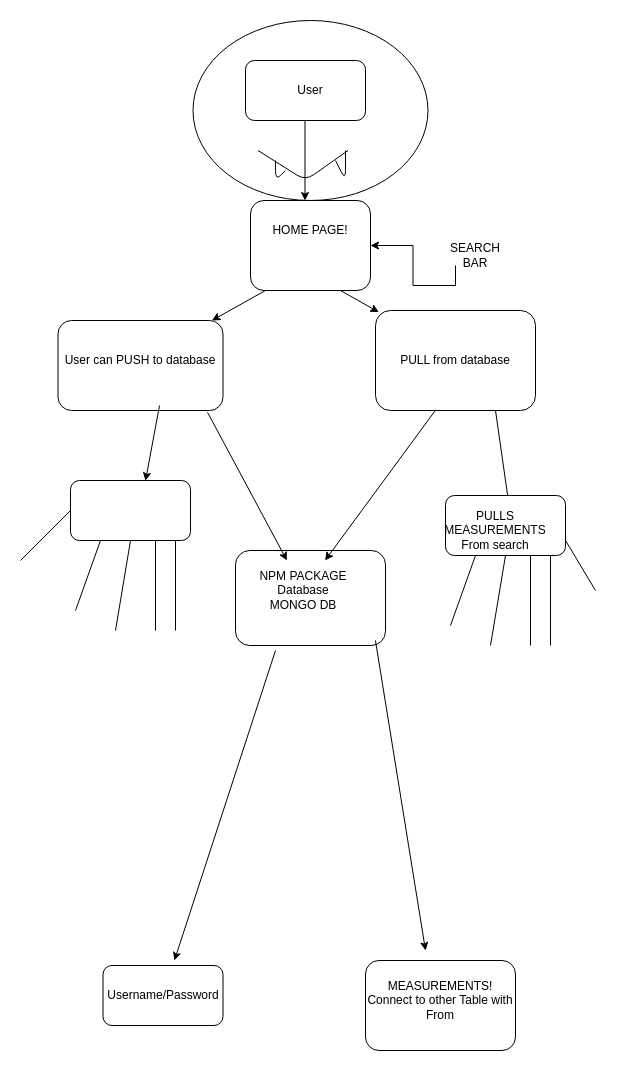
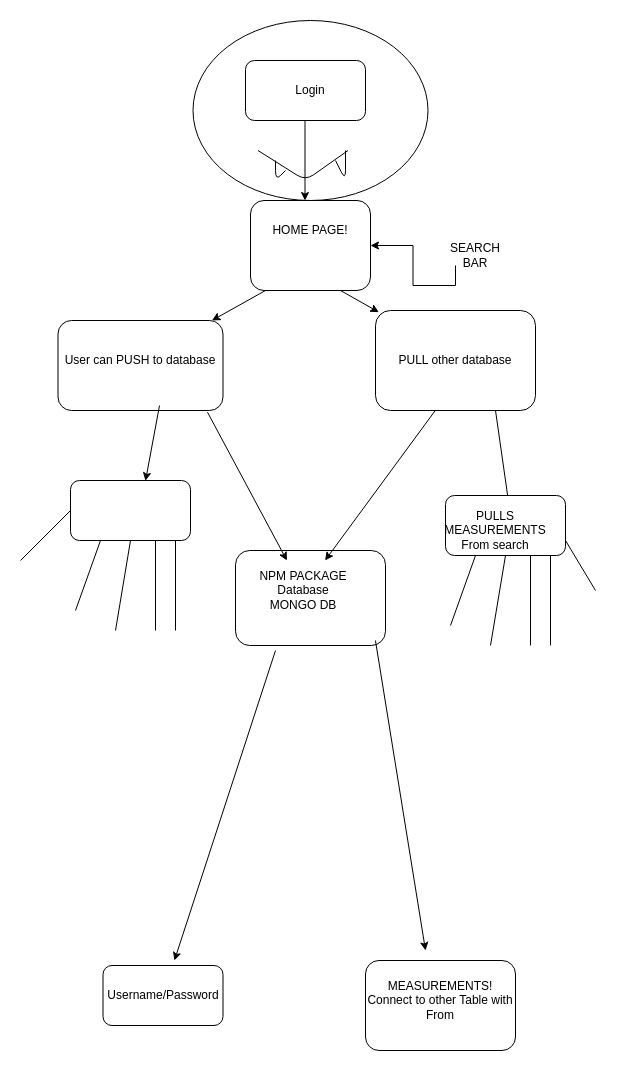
(311, 91) -> (311, 91)
(456, 361) -> (456, 361)
